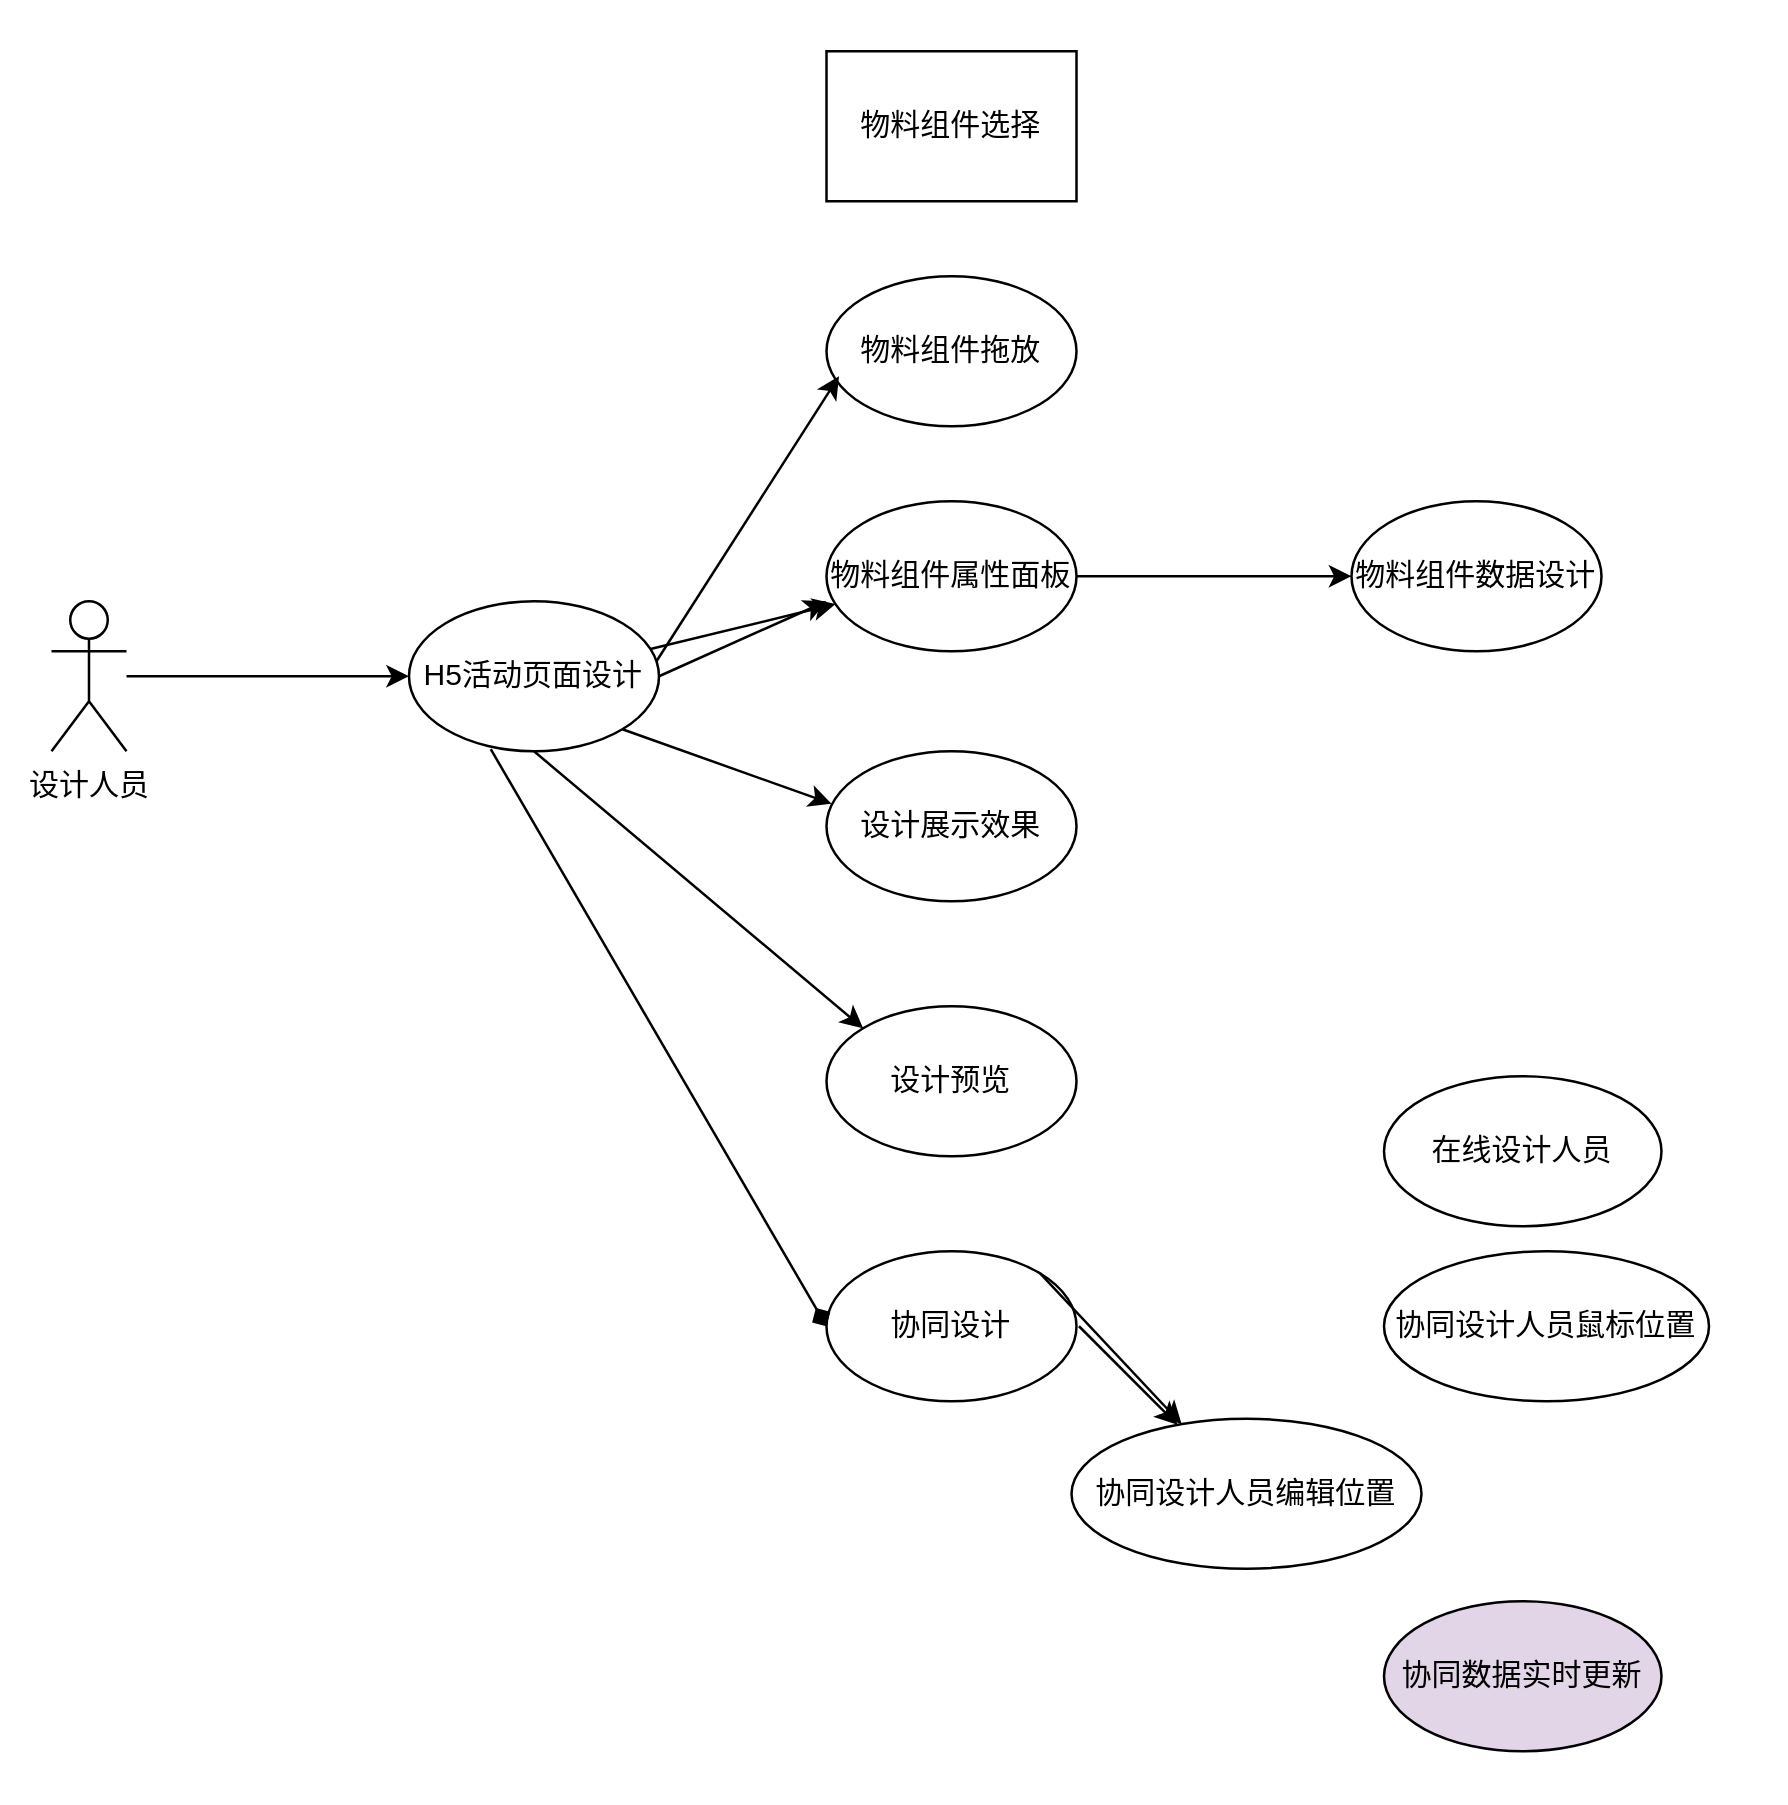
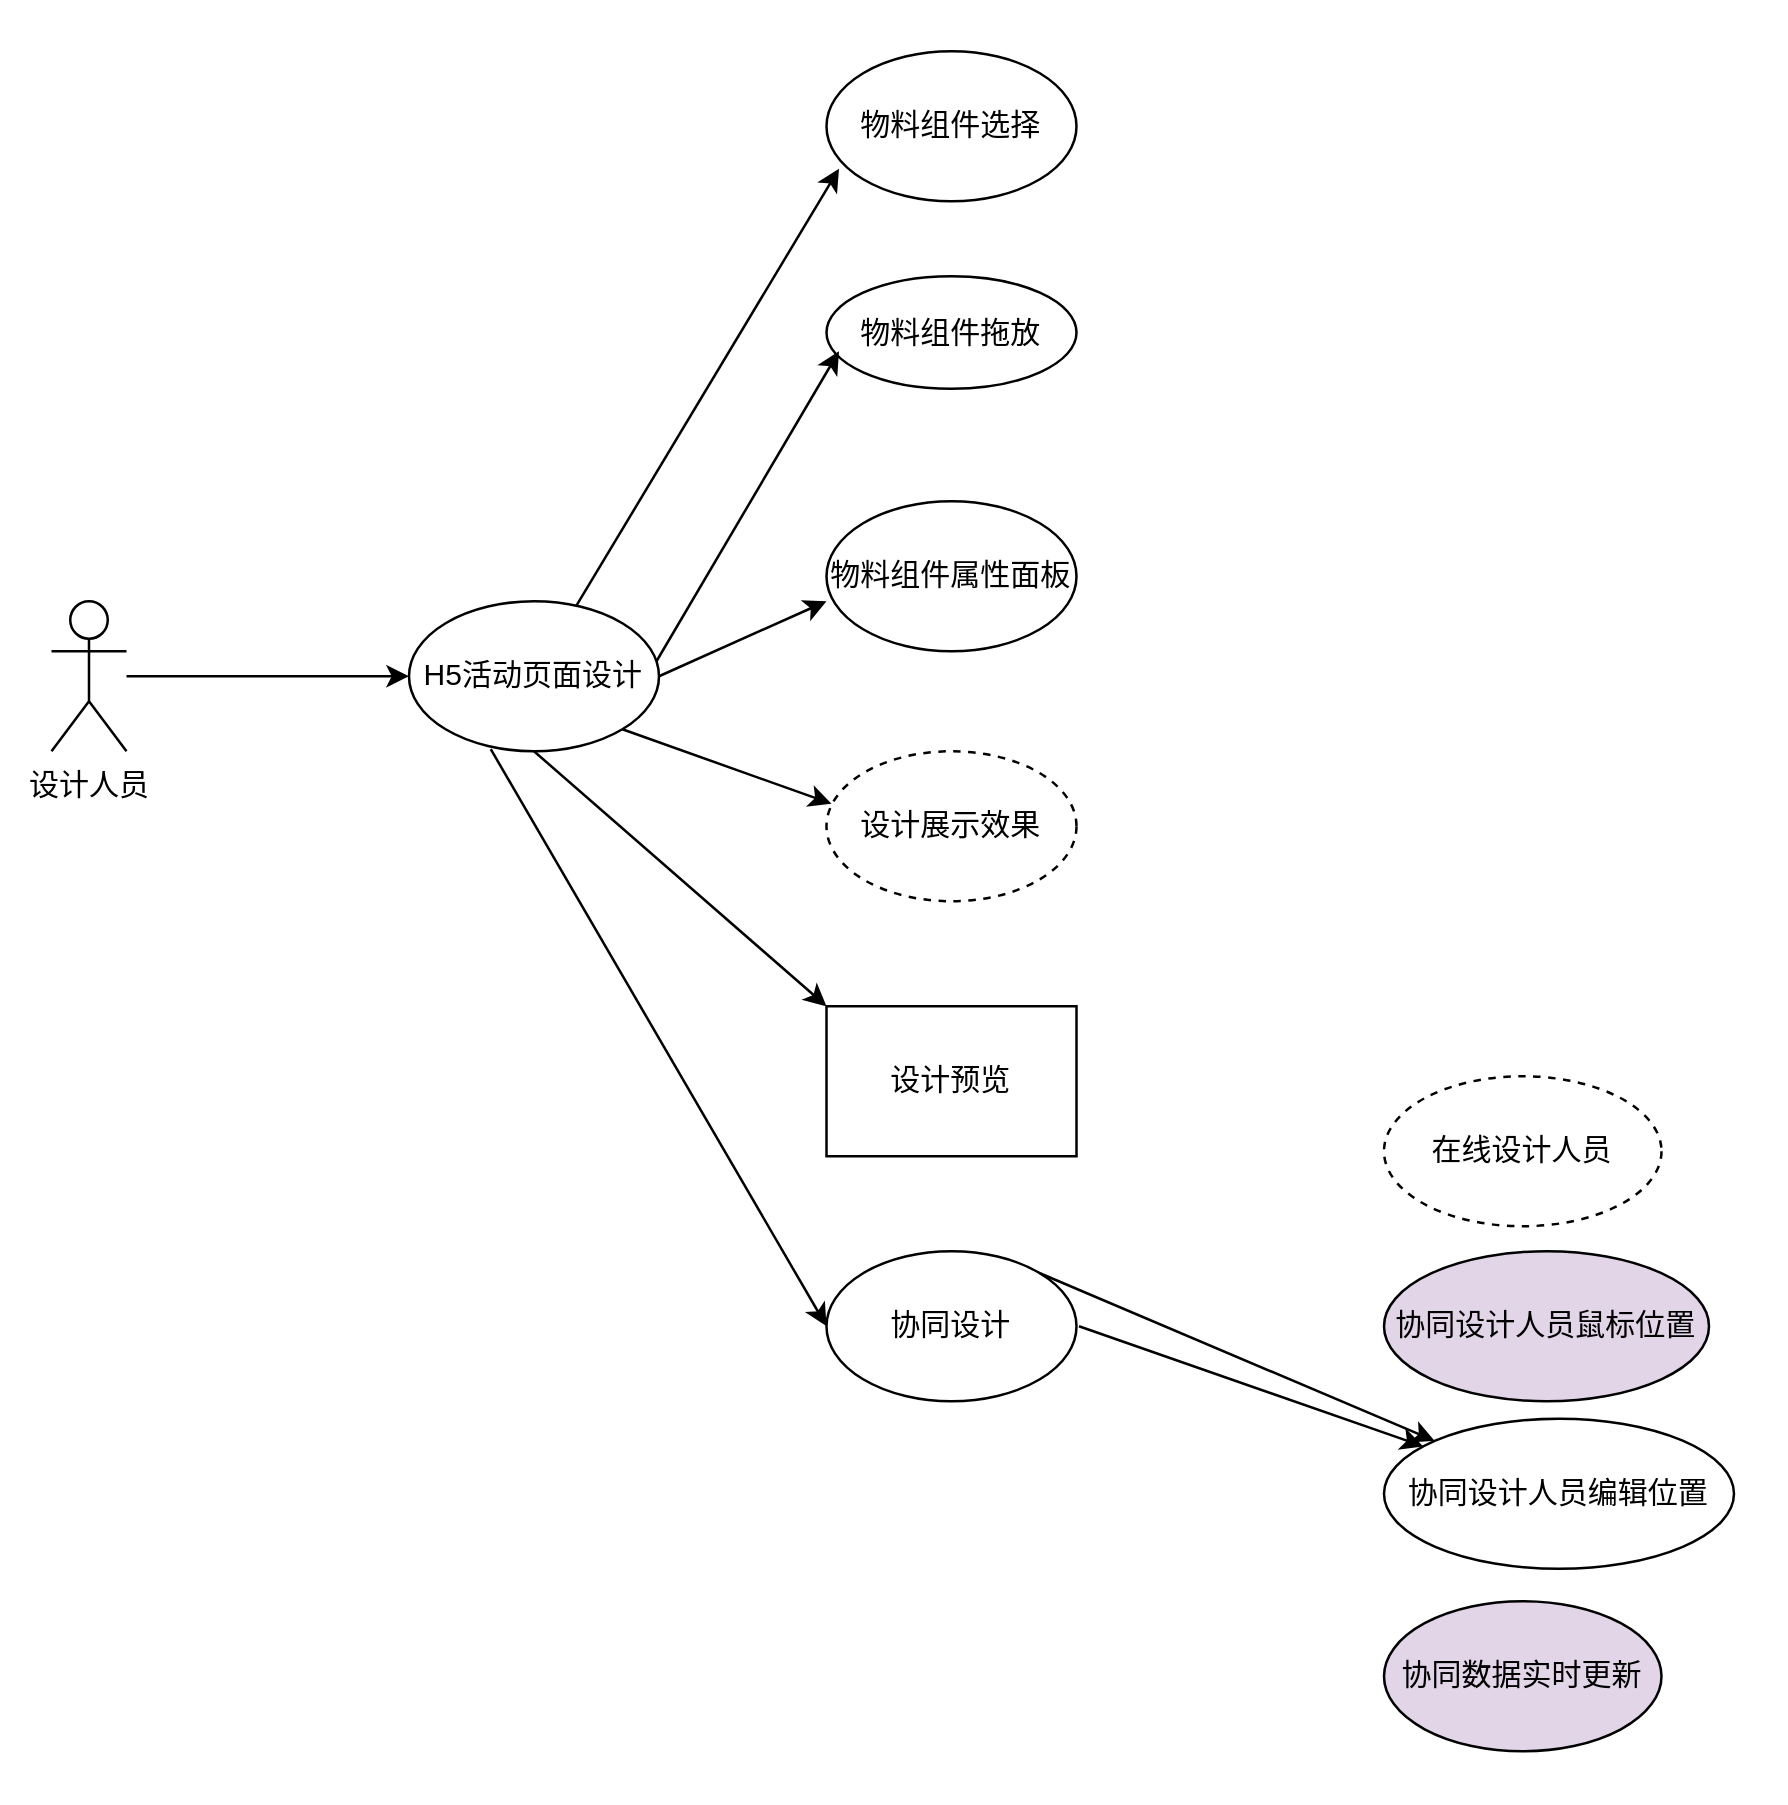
(951, 126) -> (951, 126)
(951, 351) -> (951, 333)
(1205, 576) -> none
(1476, 576) -> none
(724, 631) -> (703, 394)
(951, 826) -> (951, 826)
(951, 1081) -> (951, 1081)
(1523, 1151) -> (1523, 1151)
(816, 1309) -> (816, 1309)
(1546, 1326) -> (1546, 1326)
(1246, 1494) -> (1559, 1494)
